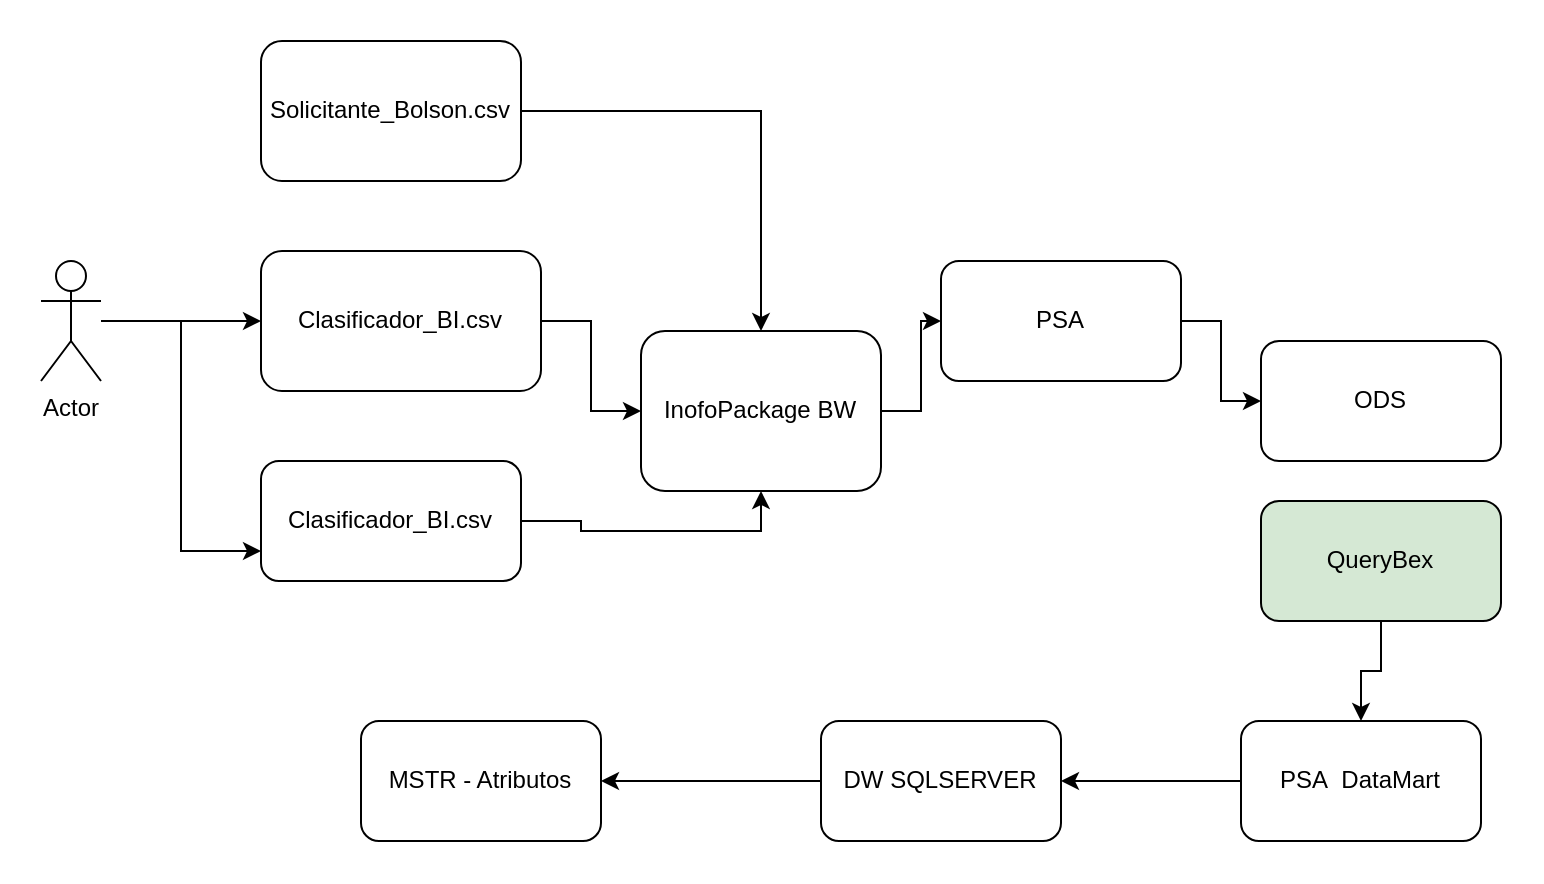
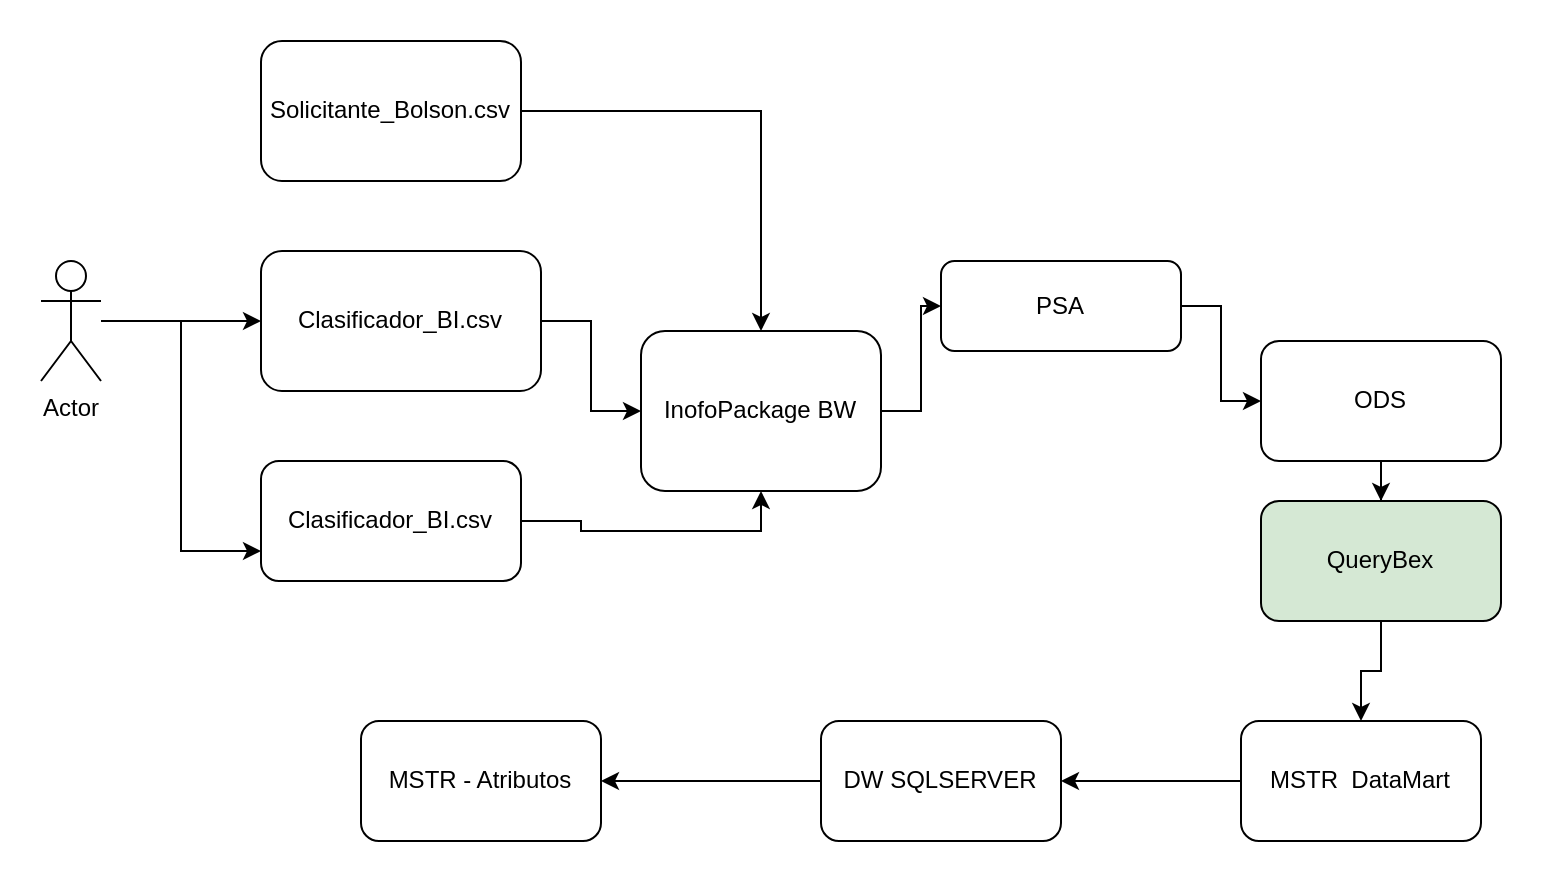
(1061, 321) -> (1061, 306)
none -> (1381, 488)
(1361, 781) -> (1361, 781)
